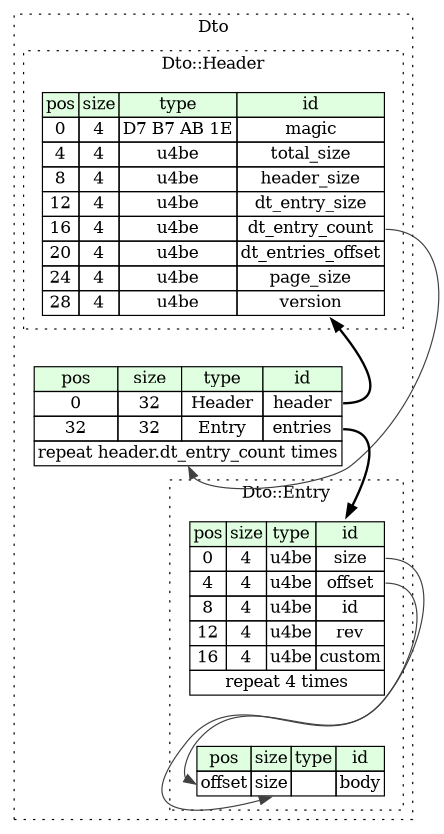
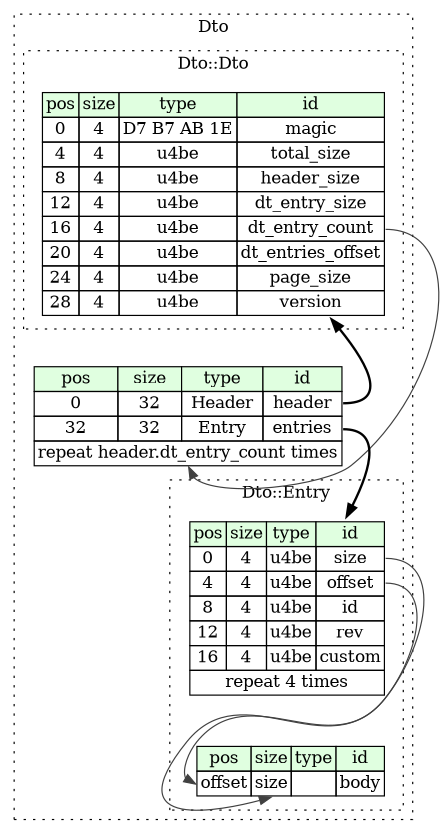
(213, 64) -> (213, 64)
